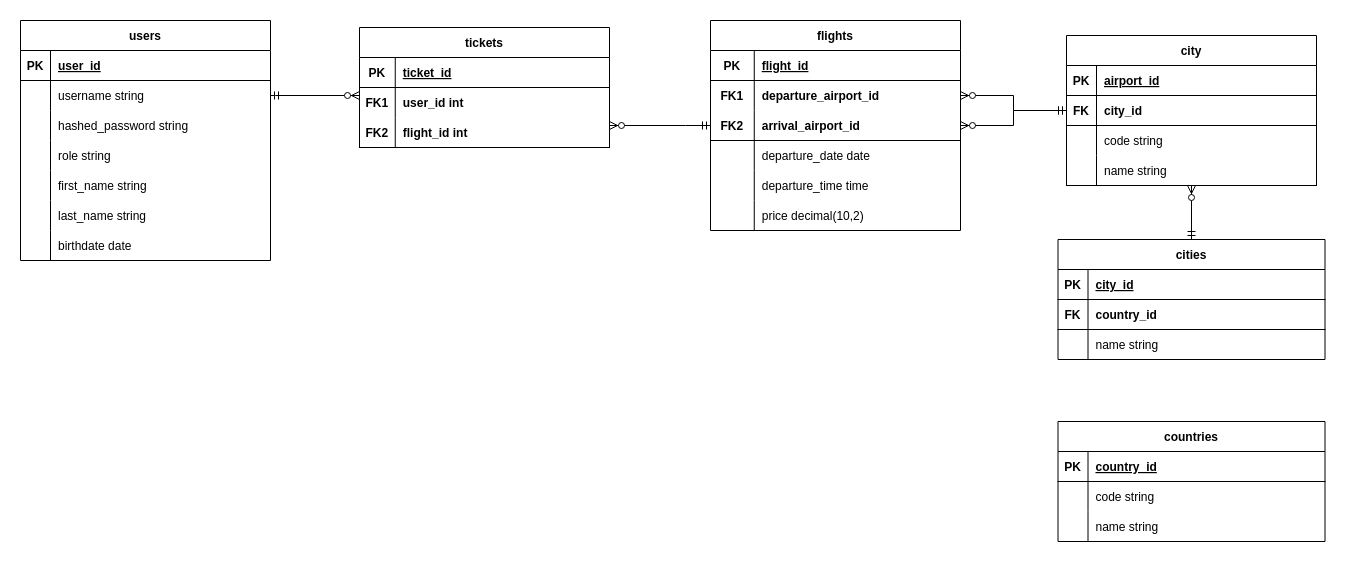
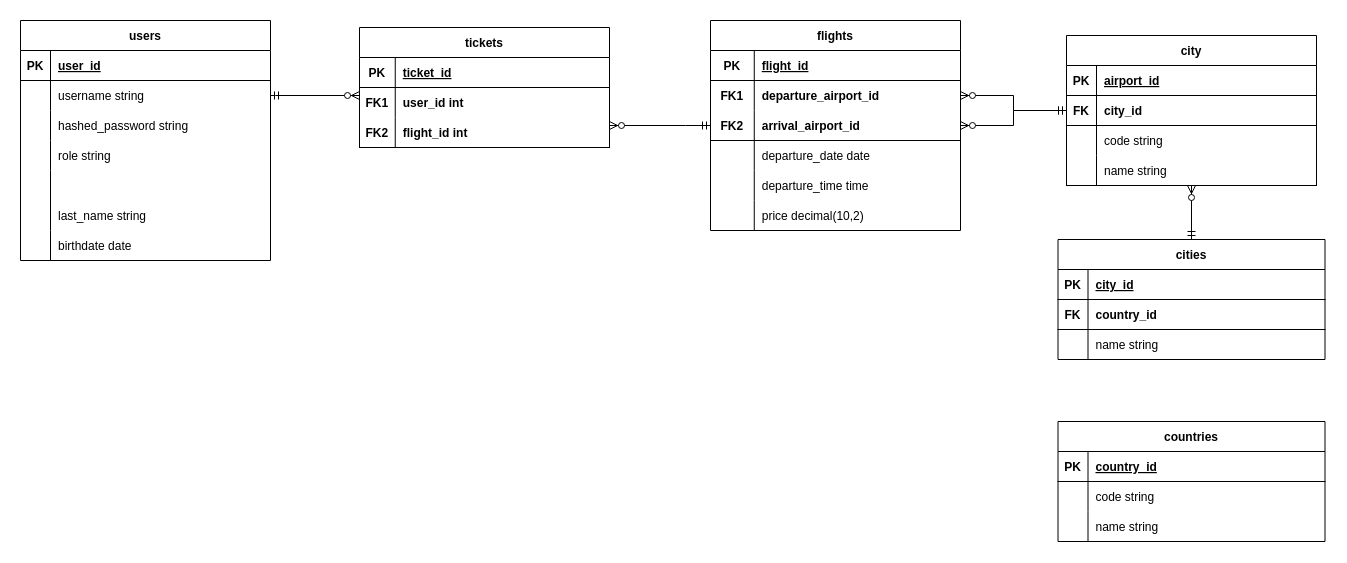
(161, 186) -> none
